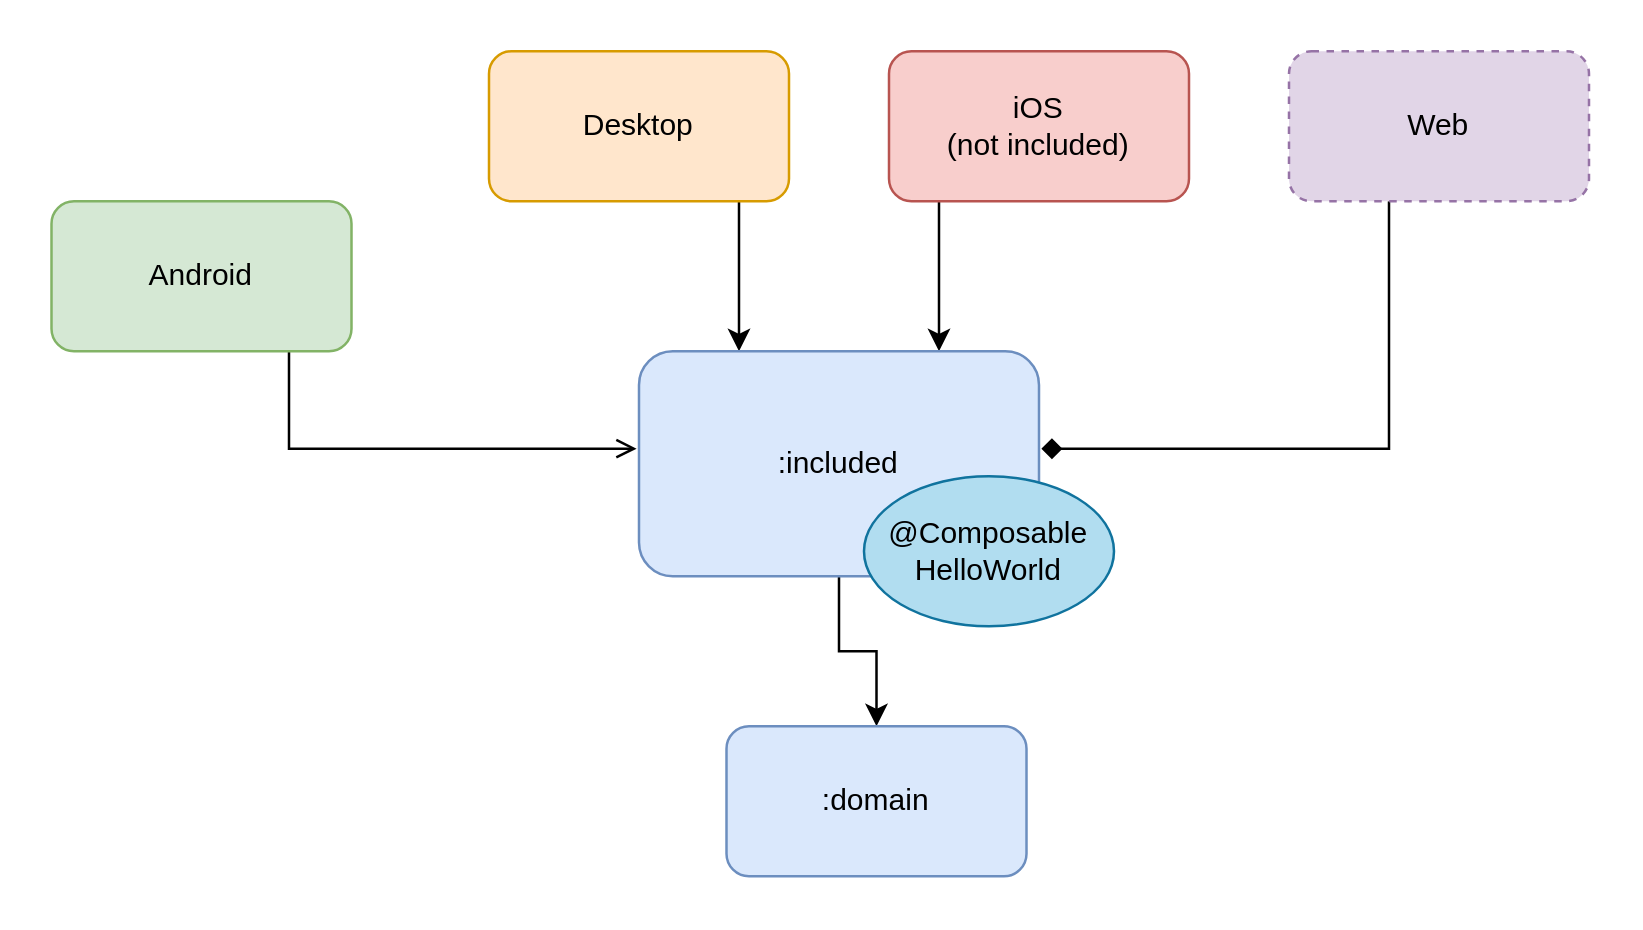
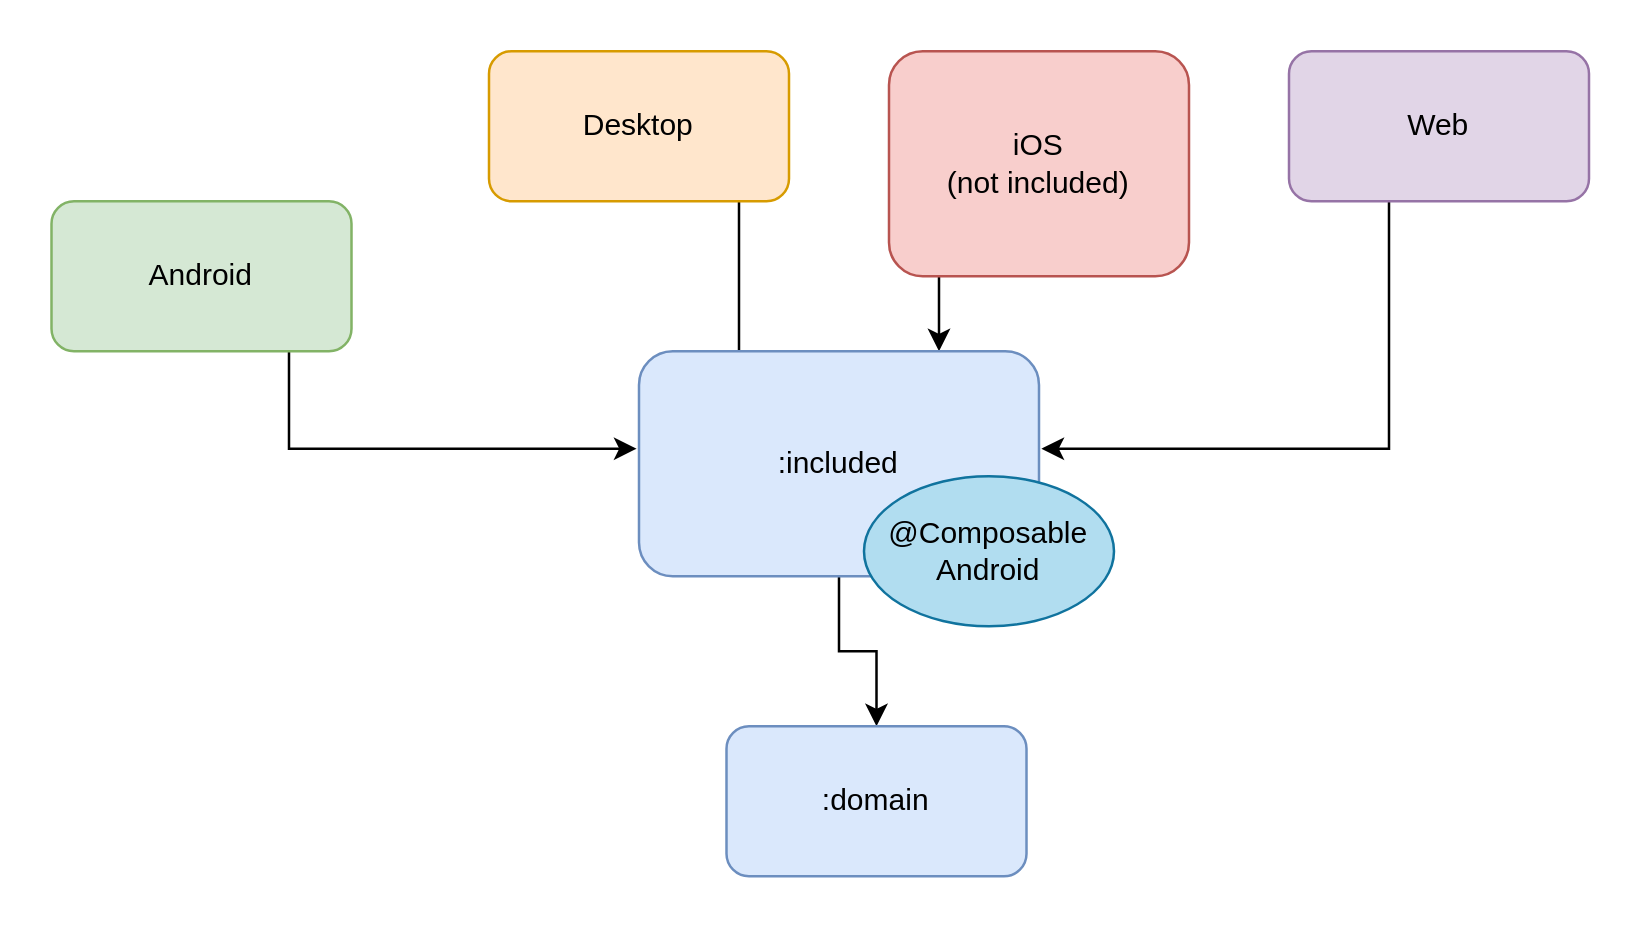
(1039, 126) -> (1039, 164)
(1439, 126) -> (1439, 126)
(739, 333) -> (739, 340)
(622, 449) -> (618, 449)
(1061, 449) -> (1060, 449)
(989, 551) -> (989, 551)
